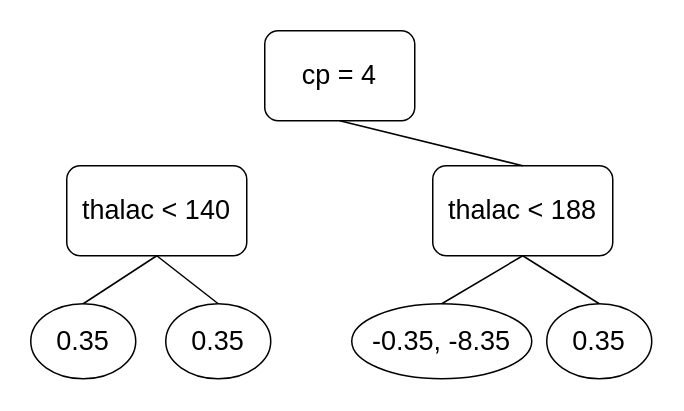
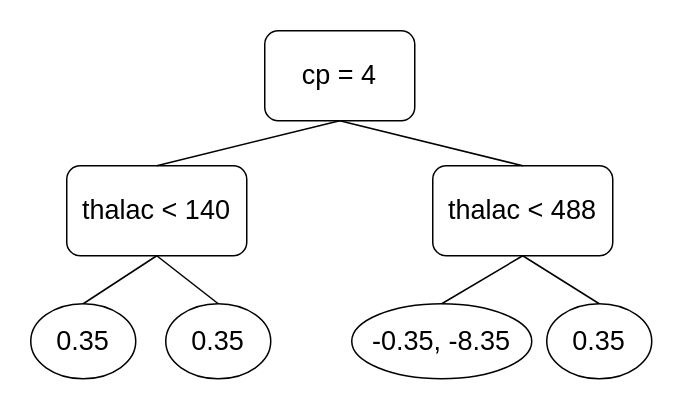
none -> (246, 144)
(523, 211) -> (523, 211)
